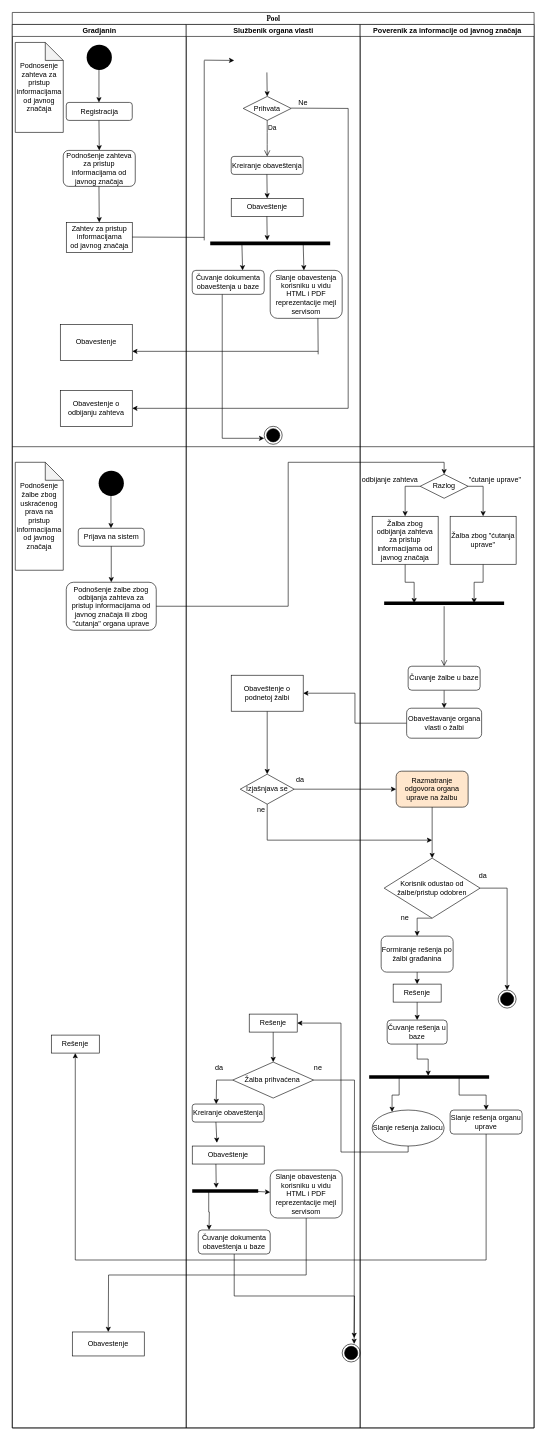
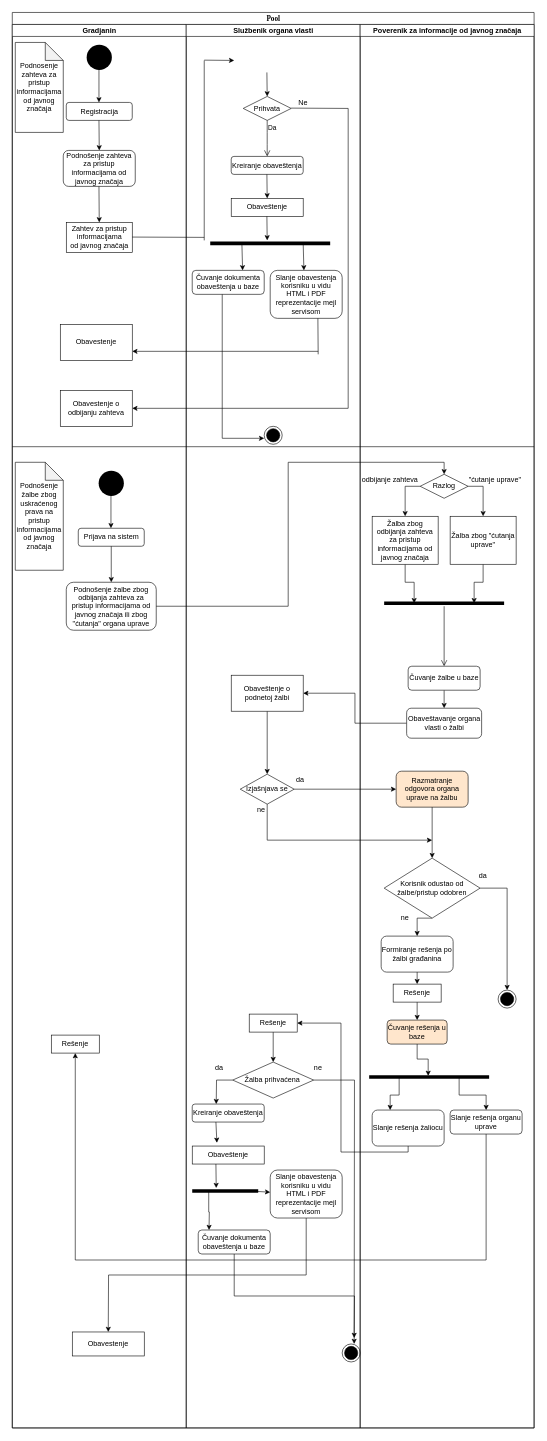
(417, 1032) -> (417, 1032)
(408, 1128) -> (408, 1128)
